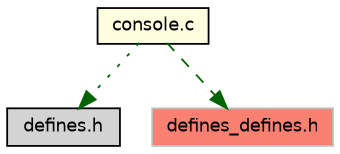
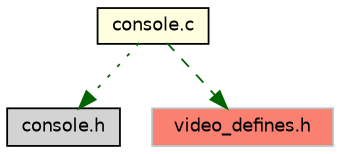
(64, 127) -> (64, 127)
(243, 127) -> (243, 127)
